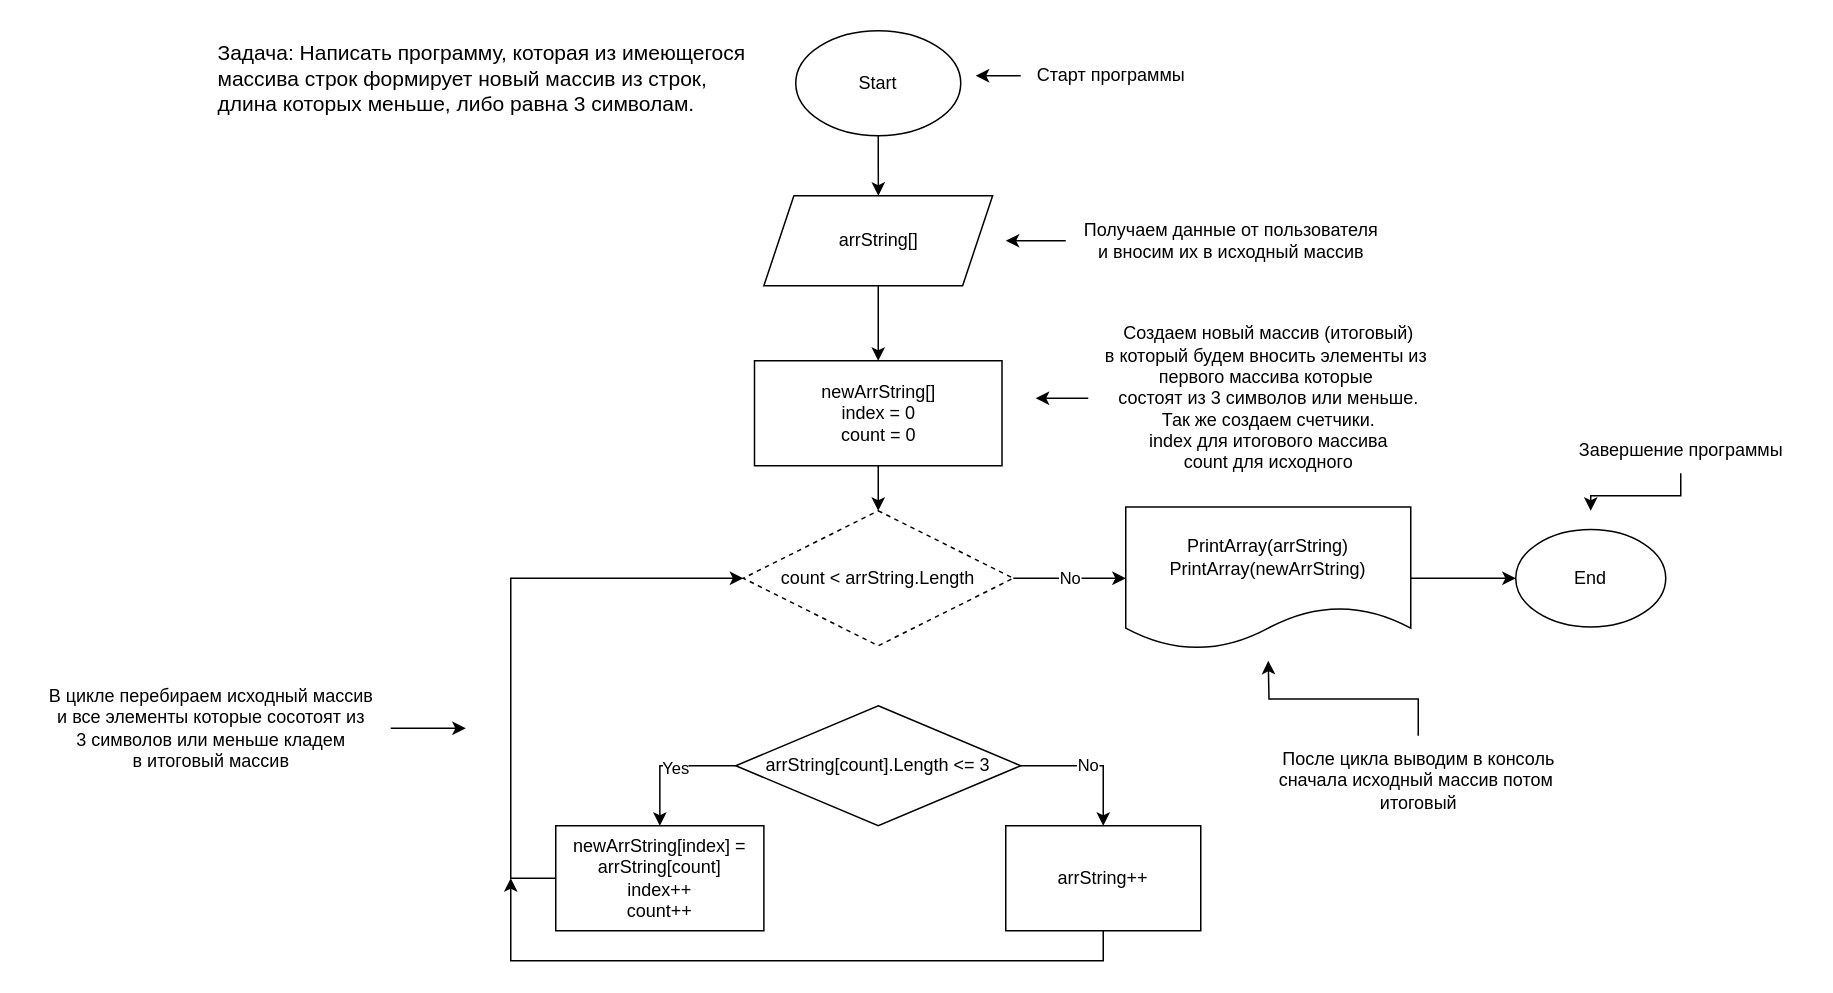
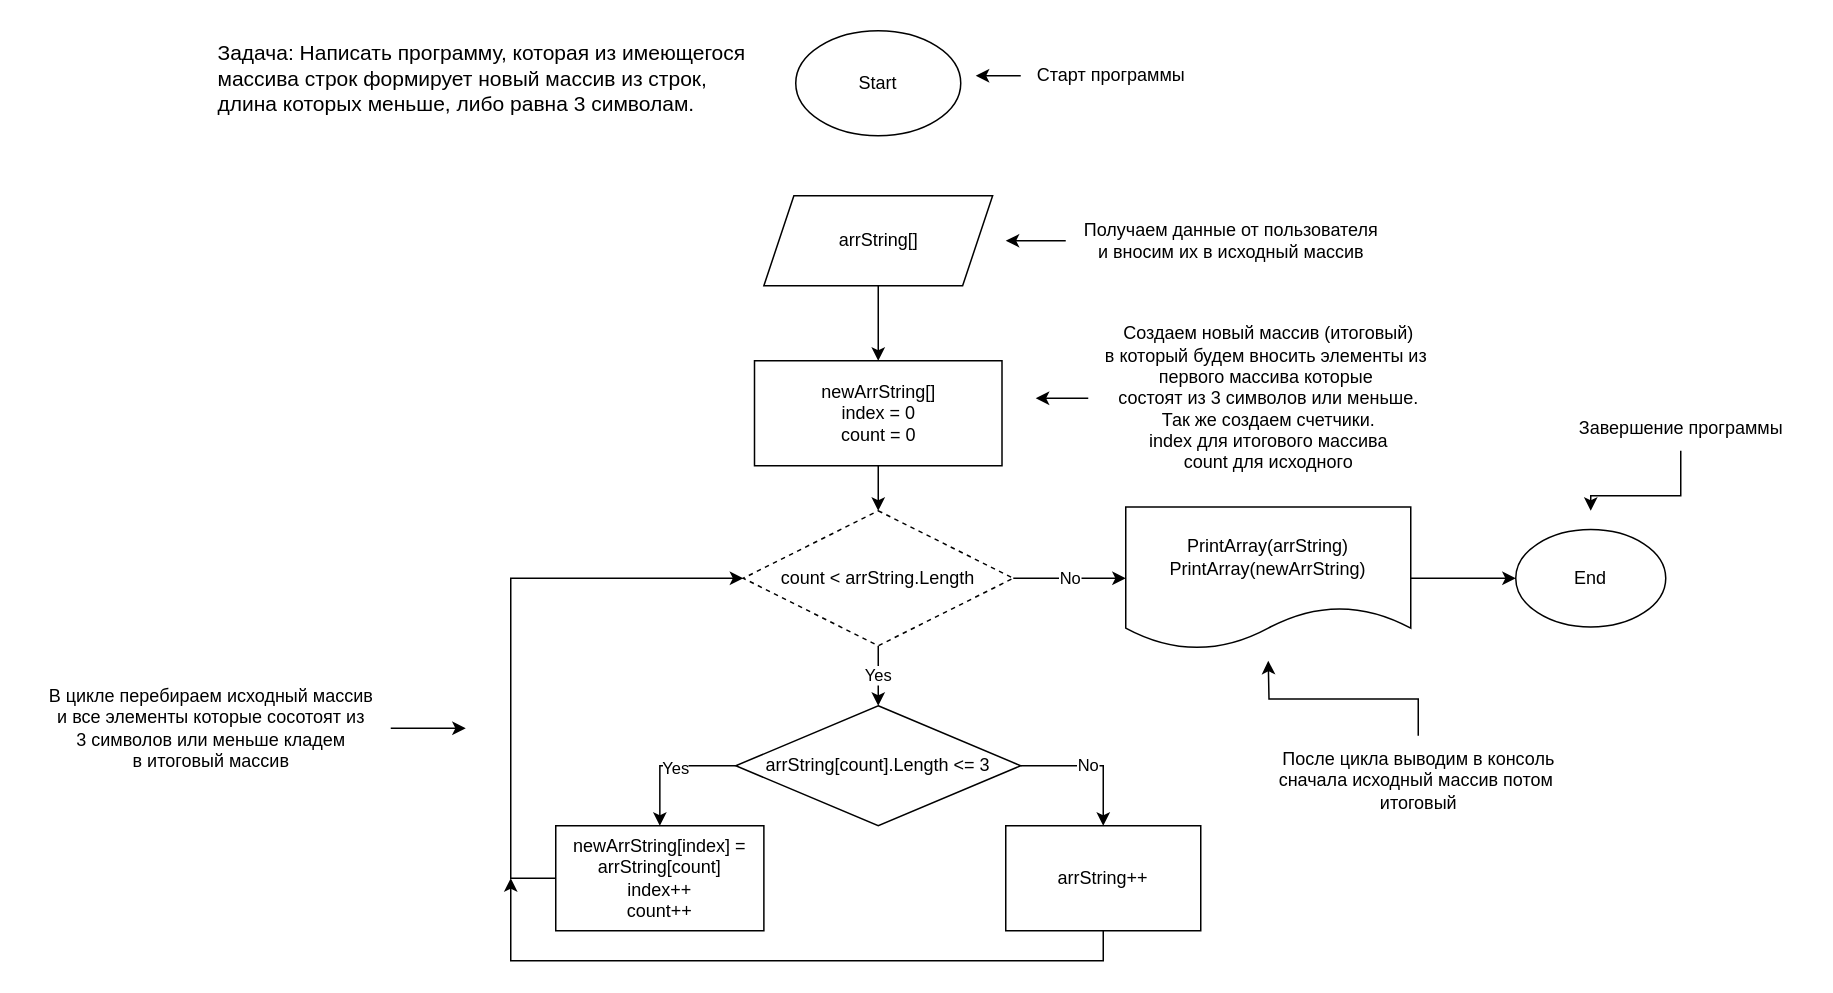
(878, 161) -> none
(1681, 451) -> (1681, 428)
none -> (878, 671)
